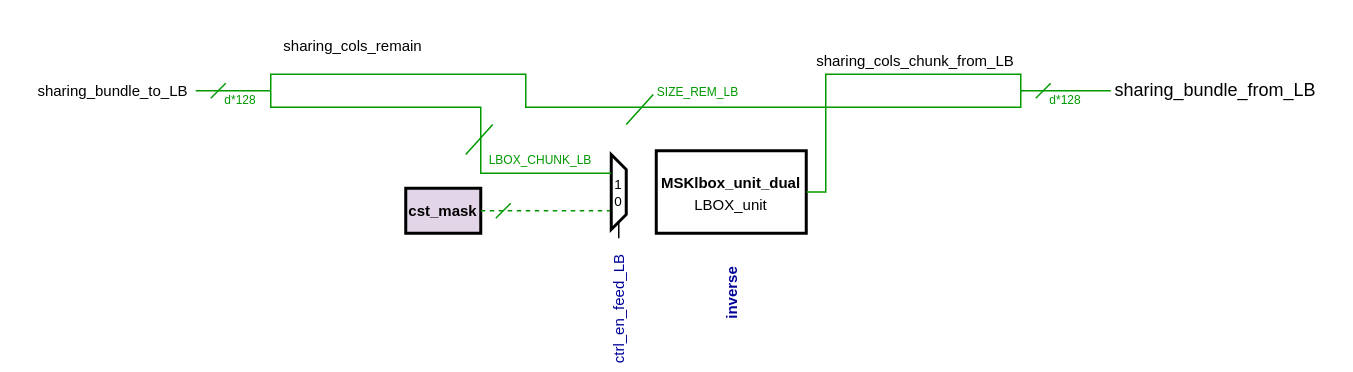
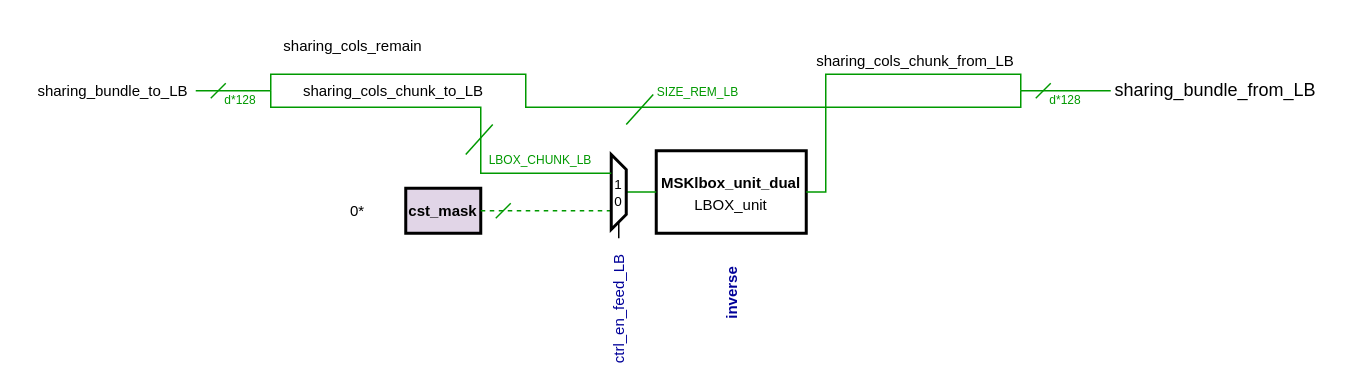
none -> (394, 91)
none -> (641, 192)
none -> (358, 211)
